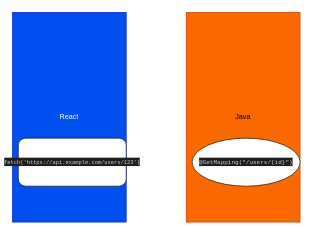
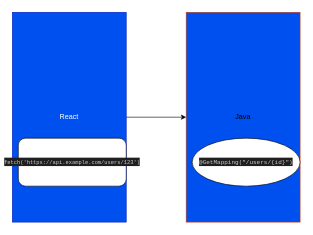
none -> (180, 117)
(243, 117) -> (243, 117)
